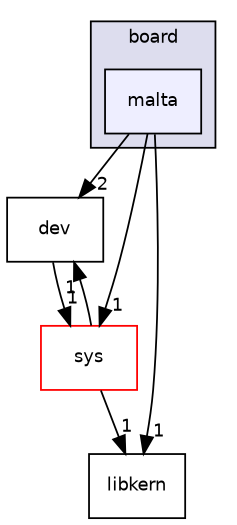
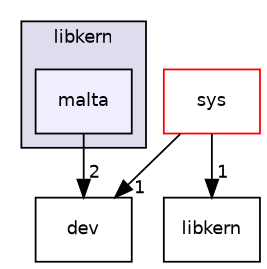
(153, 38) -> (84, 38)
(129, 222) -> none
(58, 285) -> none
(158, 286) -> none
